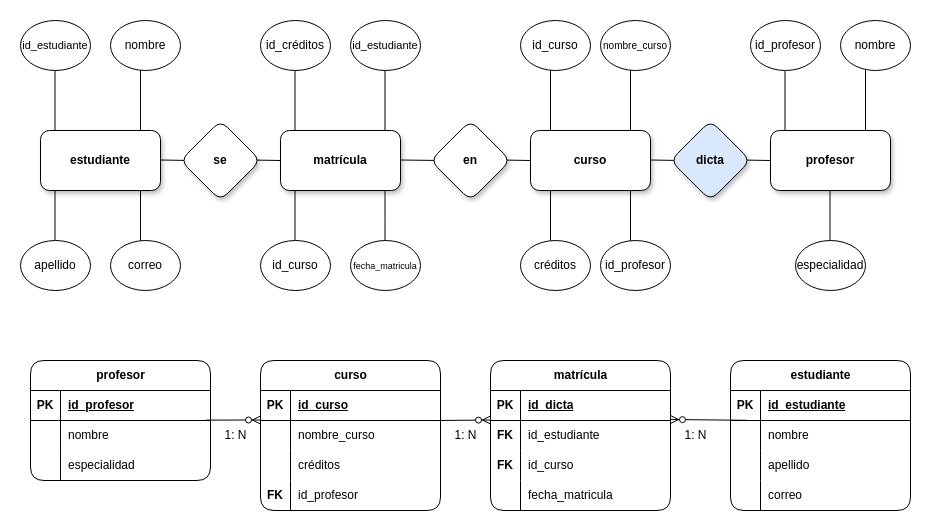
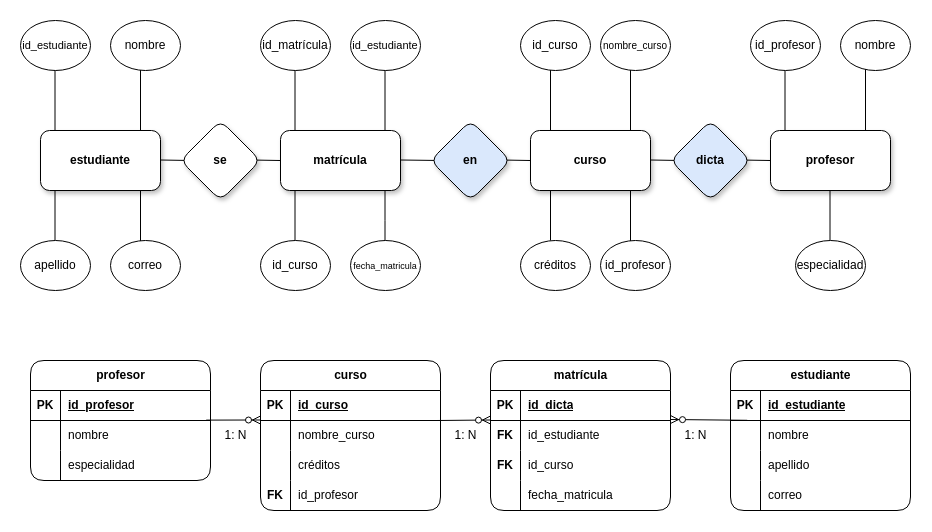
(296, 46) -> (296, 46)
(471, 161) -> (471, 161)
